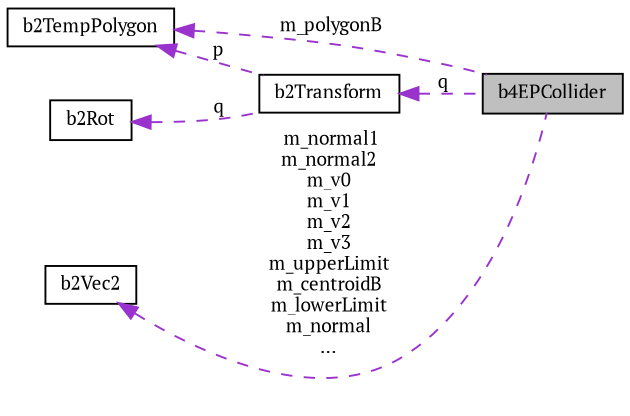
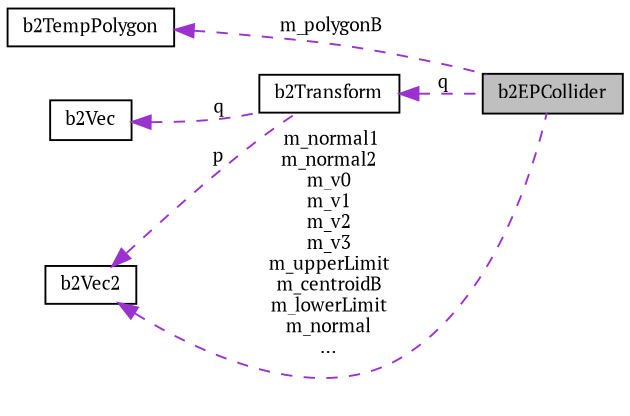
(219, 63) -> (210, 179)
(553, 94) -> (553, 94)
(91, 120) -> (91, 120)
